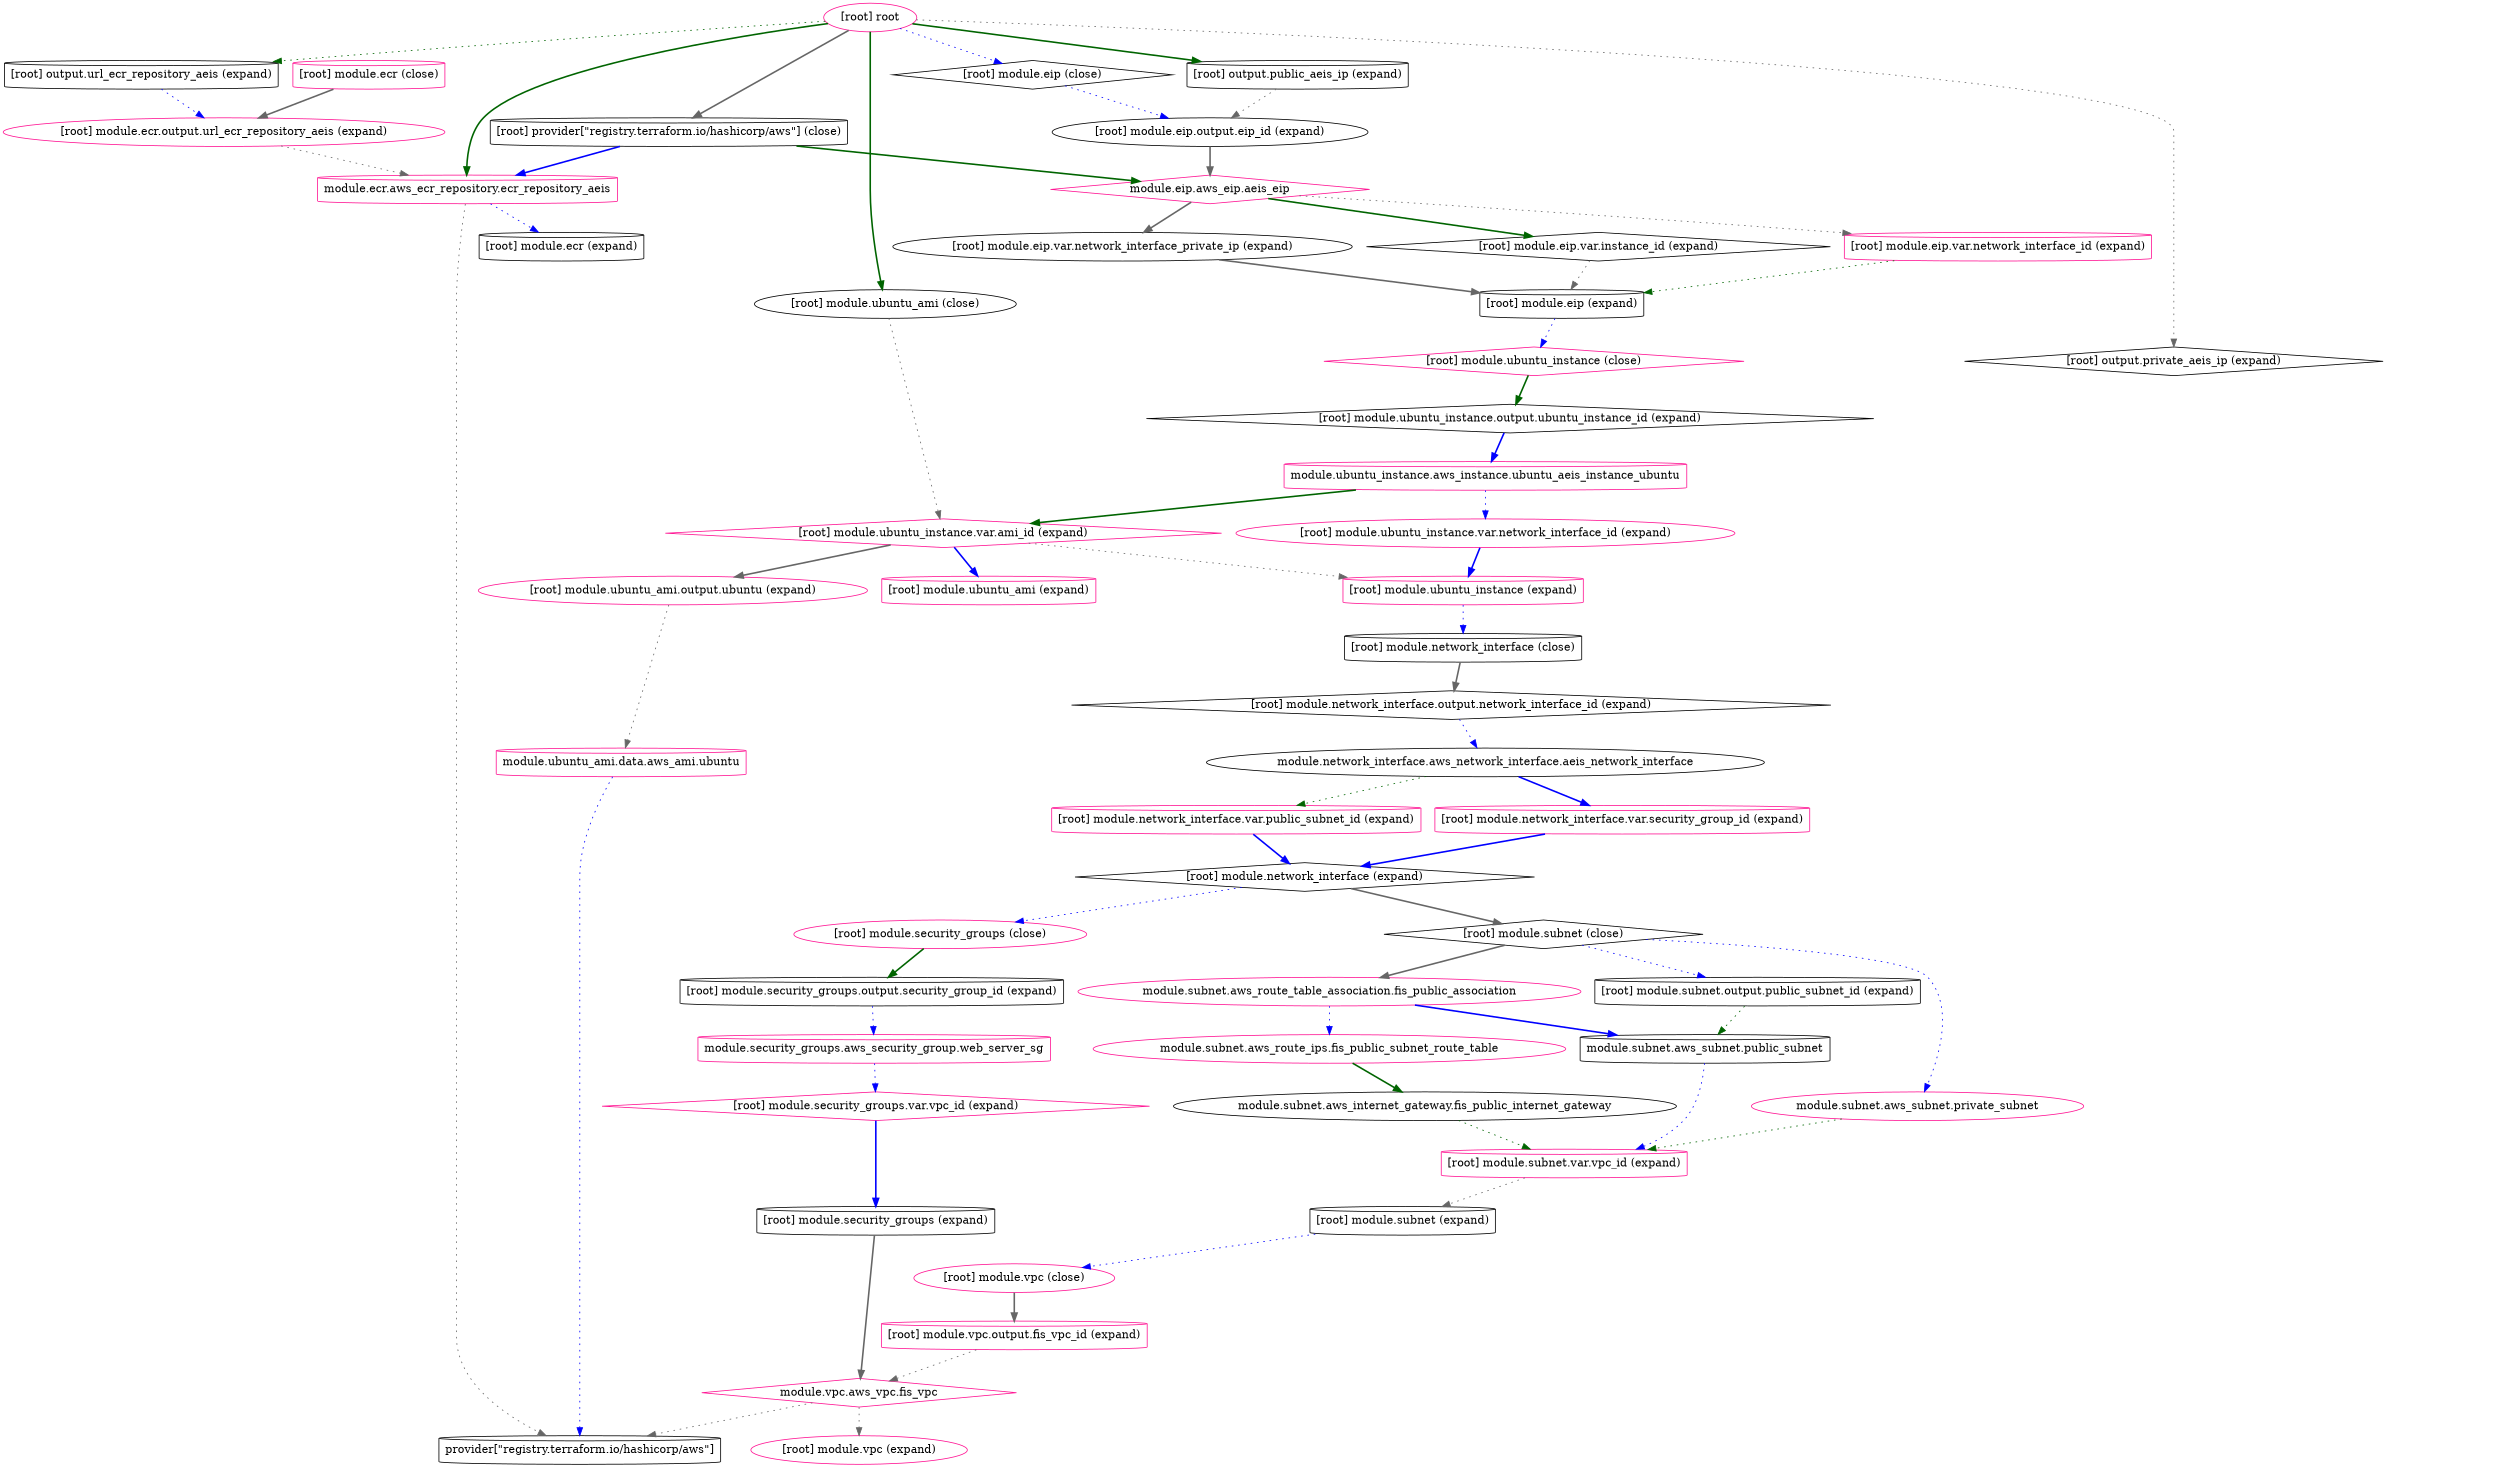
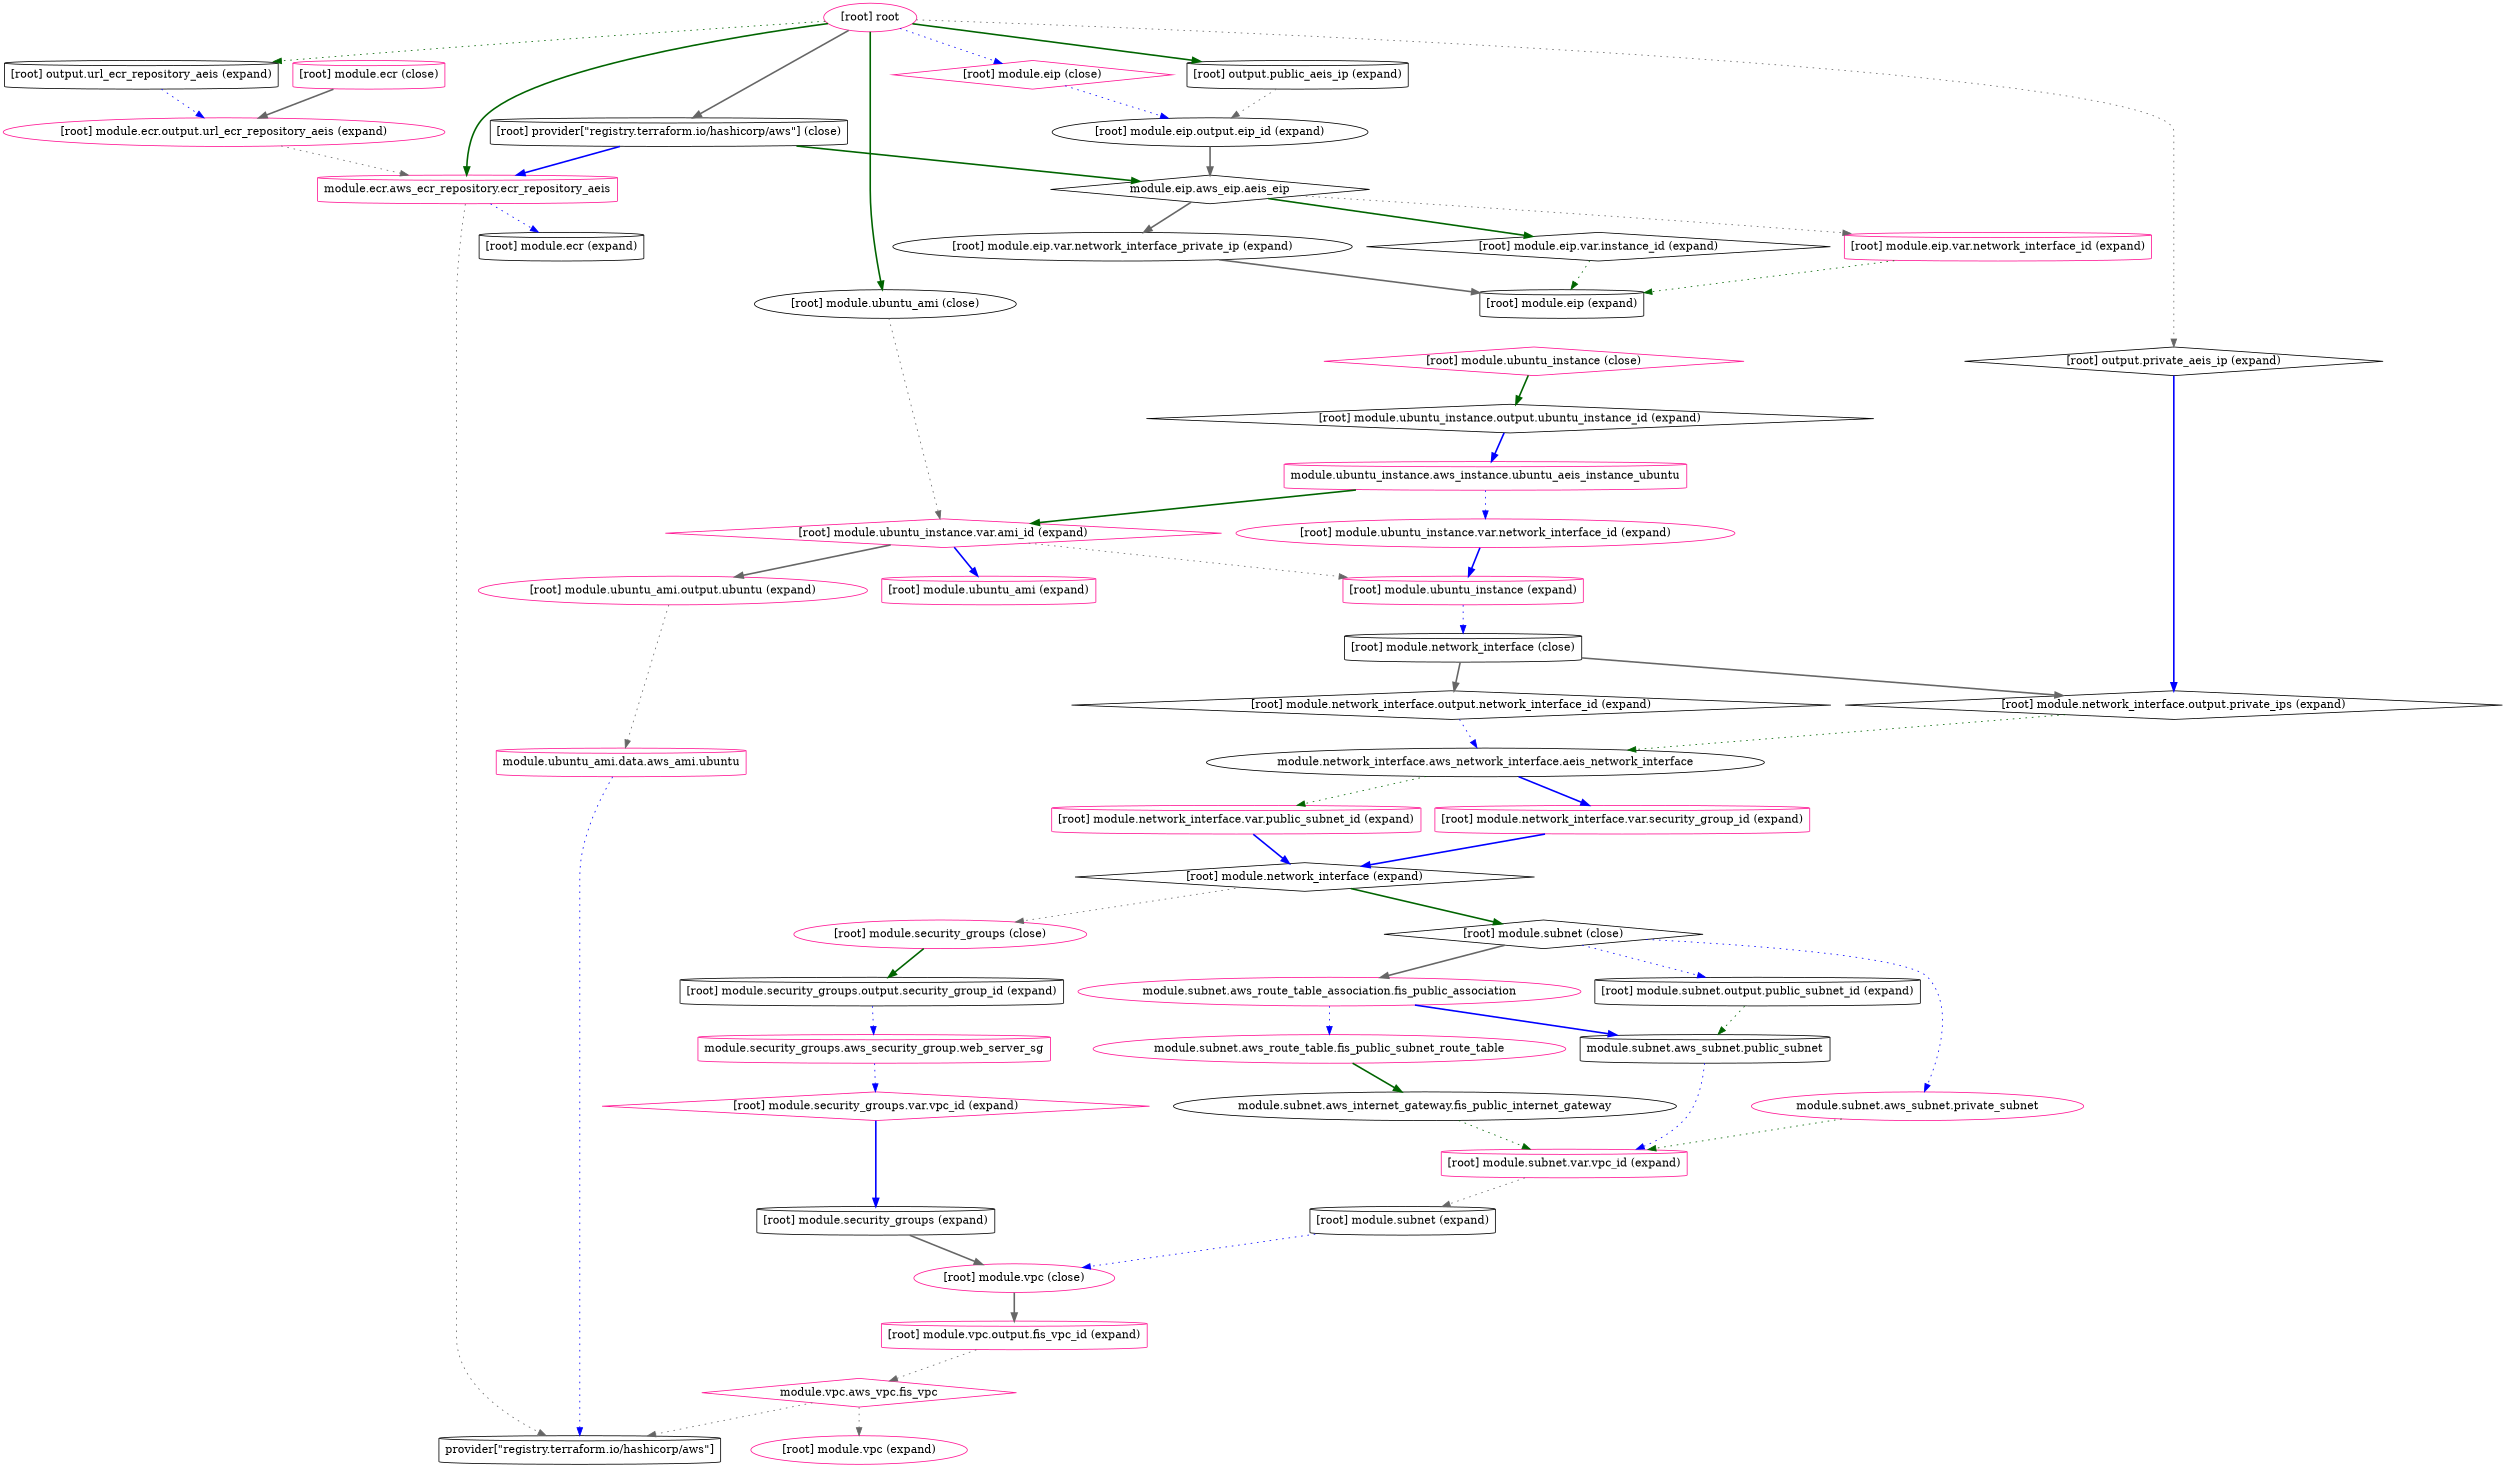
(1033, 75) -> (1033, 75)
(1210, 189) -> (1210, 189)
(1583, 272) -> (1583, 272)
(1550, 329) -> none
none -> (2174, 705)
(1133, 904) -> (1133, 904)
(1422, 905) -> (1422, 905)
(1329, 1049) -> (1329, 1049)
(868, 1303) -> (942, 1248)
